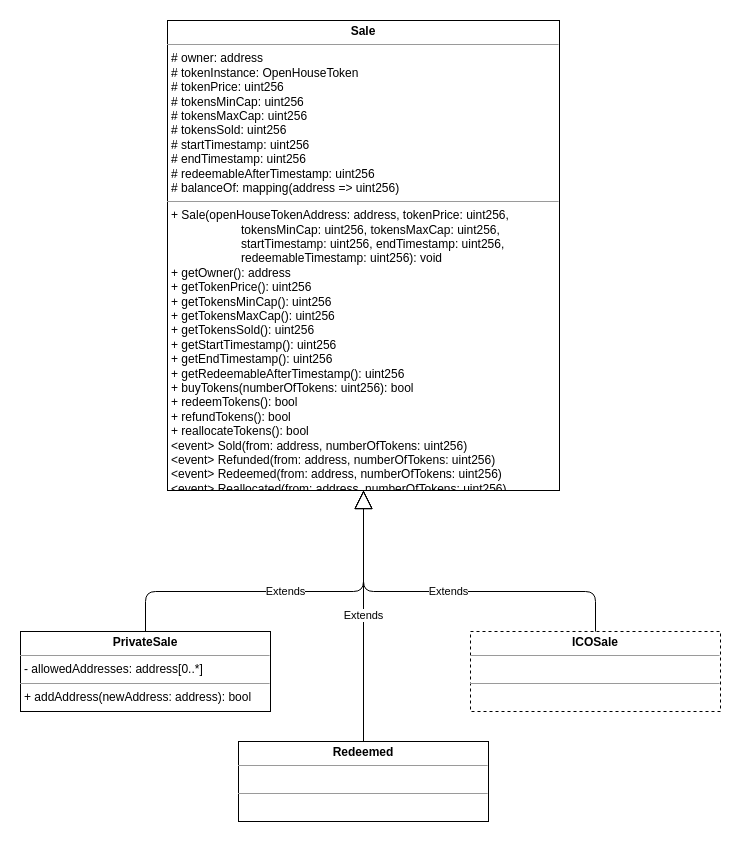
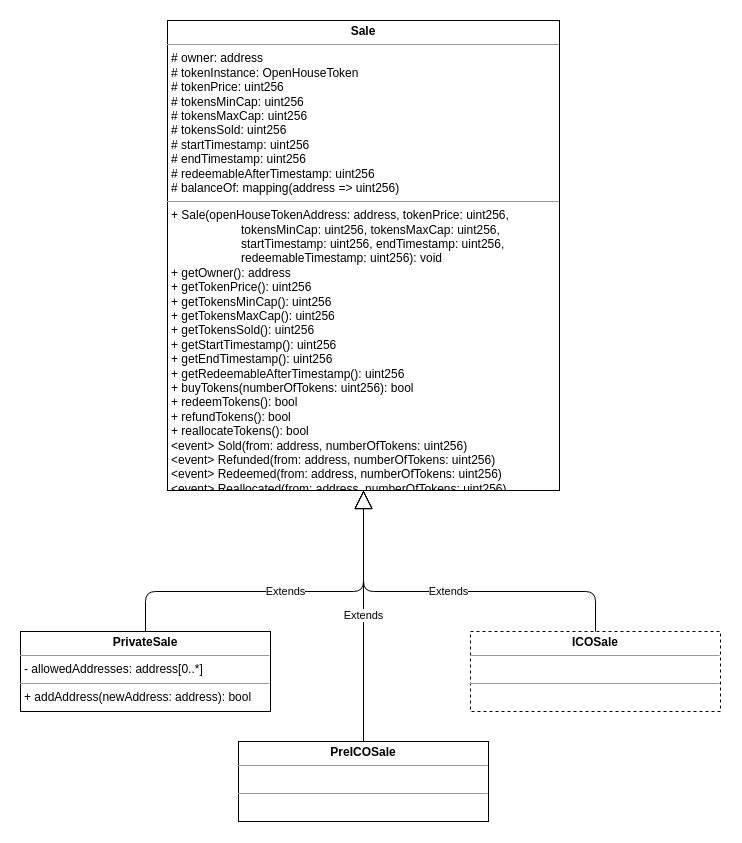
(265, 749) -> (271, 749)
